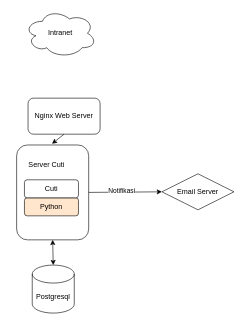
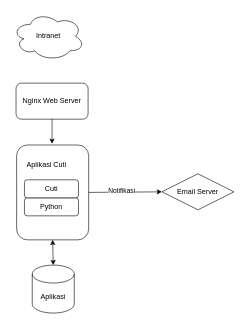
(60, 33) -> (48, 36)
(64, 116) -> (52, 101)
(47, 165) -> (47, 165)
(51, 207) -> (51, 207)
(53, 297) -> (53, 297)
